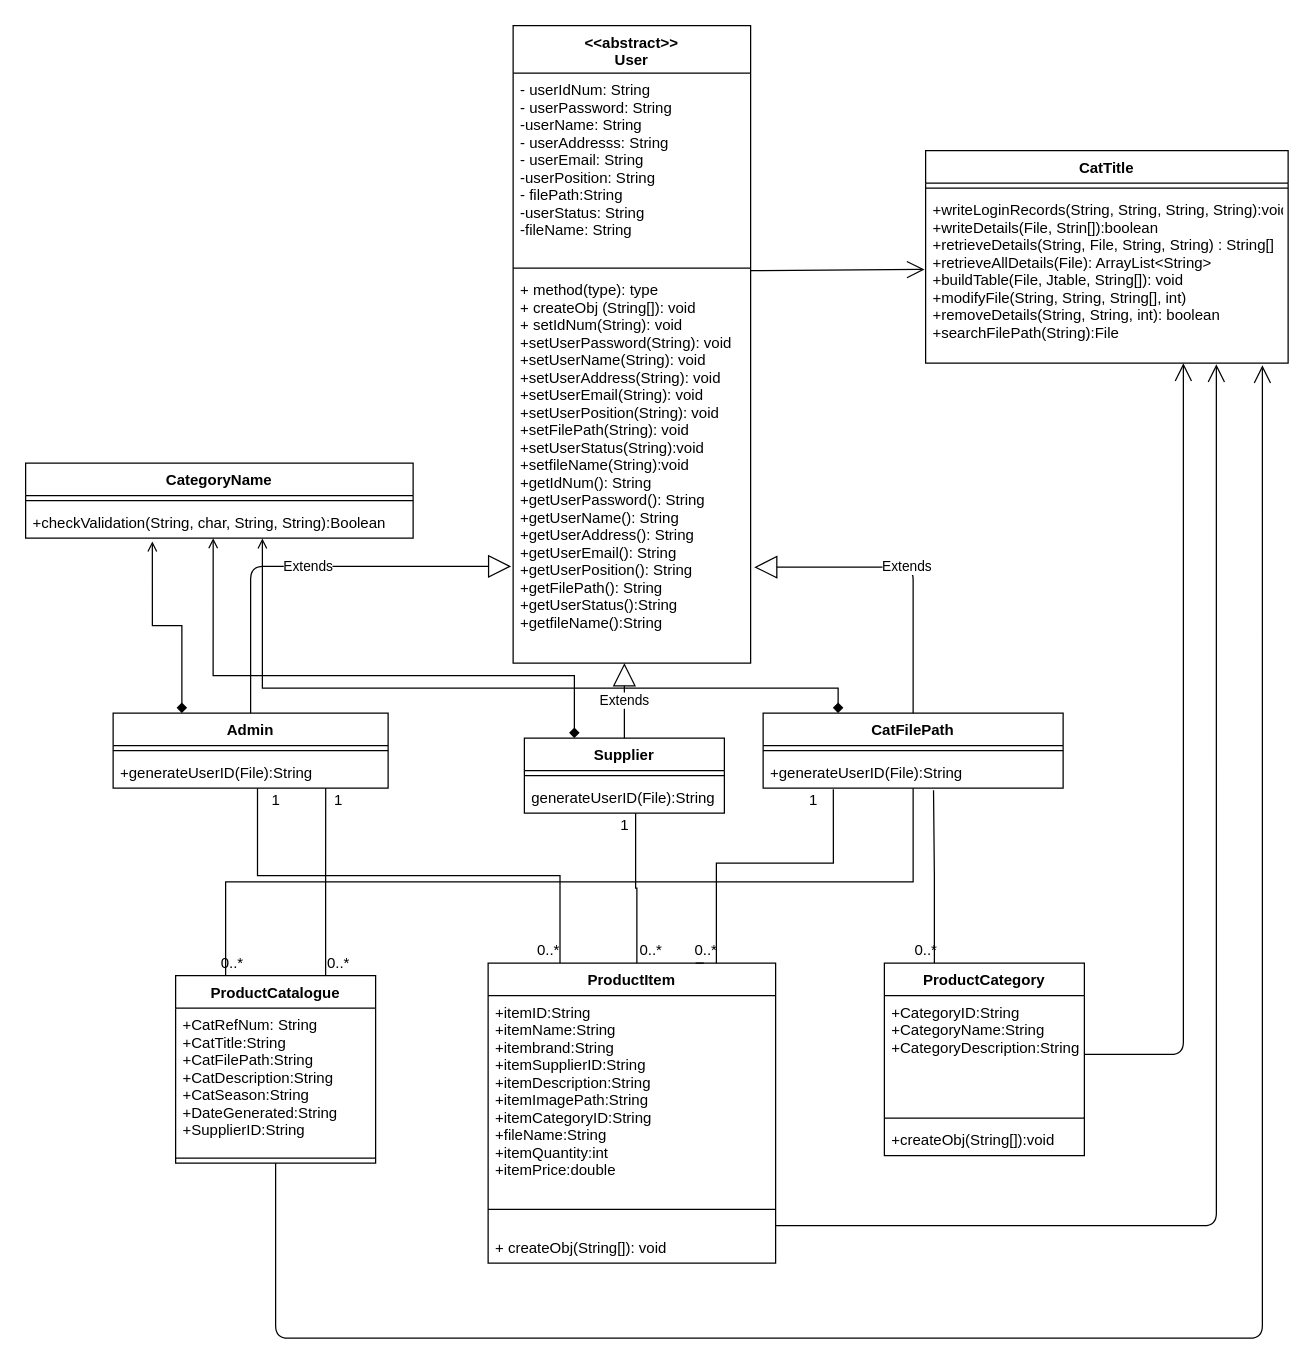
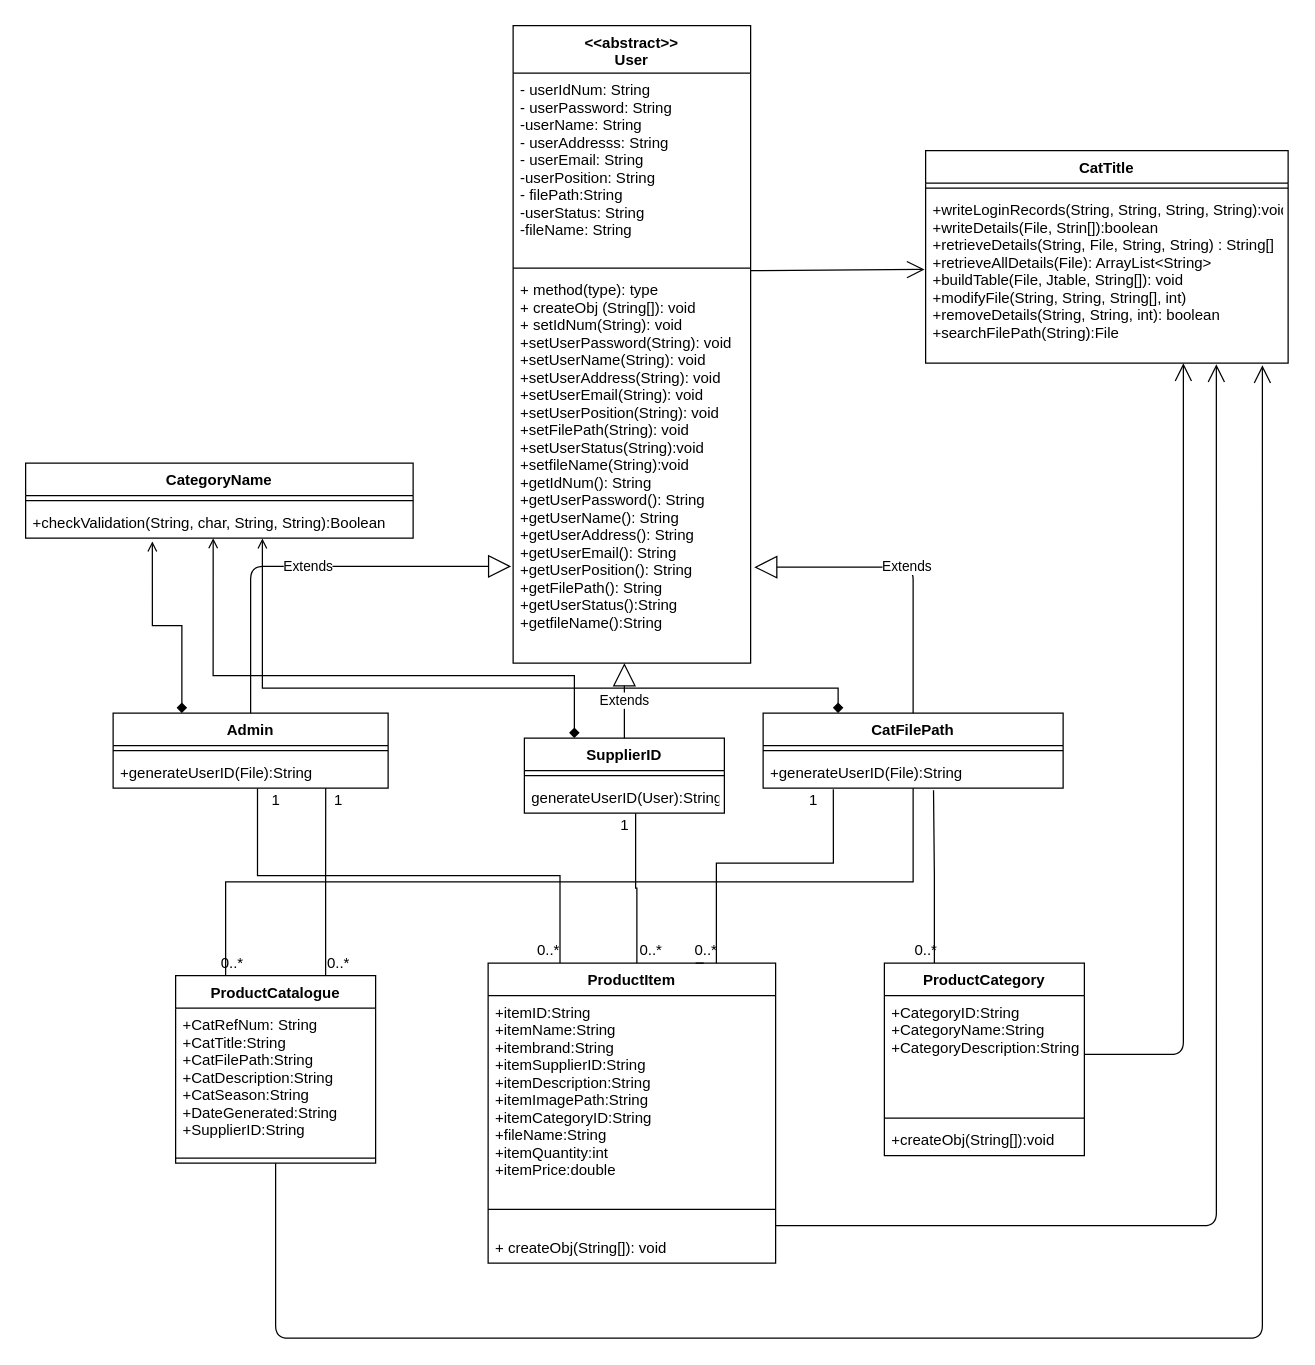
(624, 755) -> (624, 755)
(637, 798) -> (641, 798)
